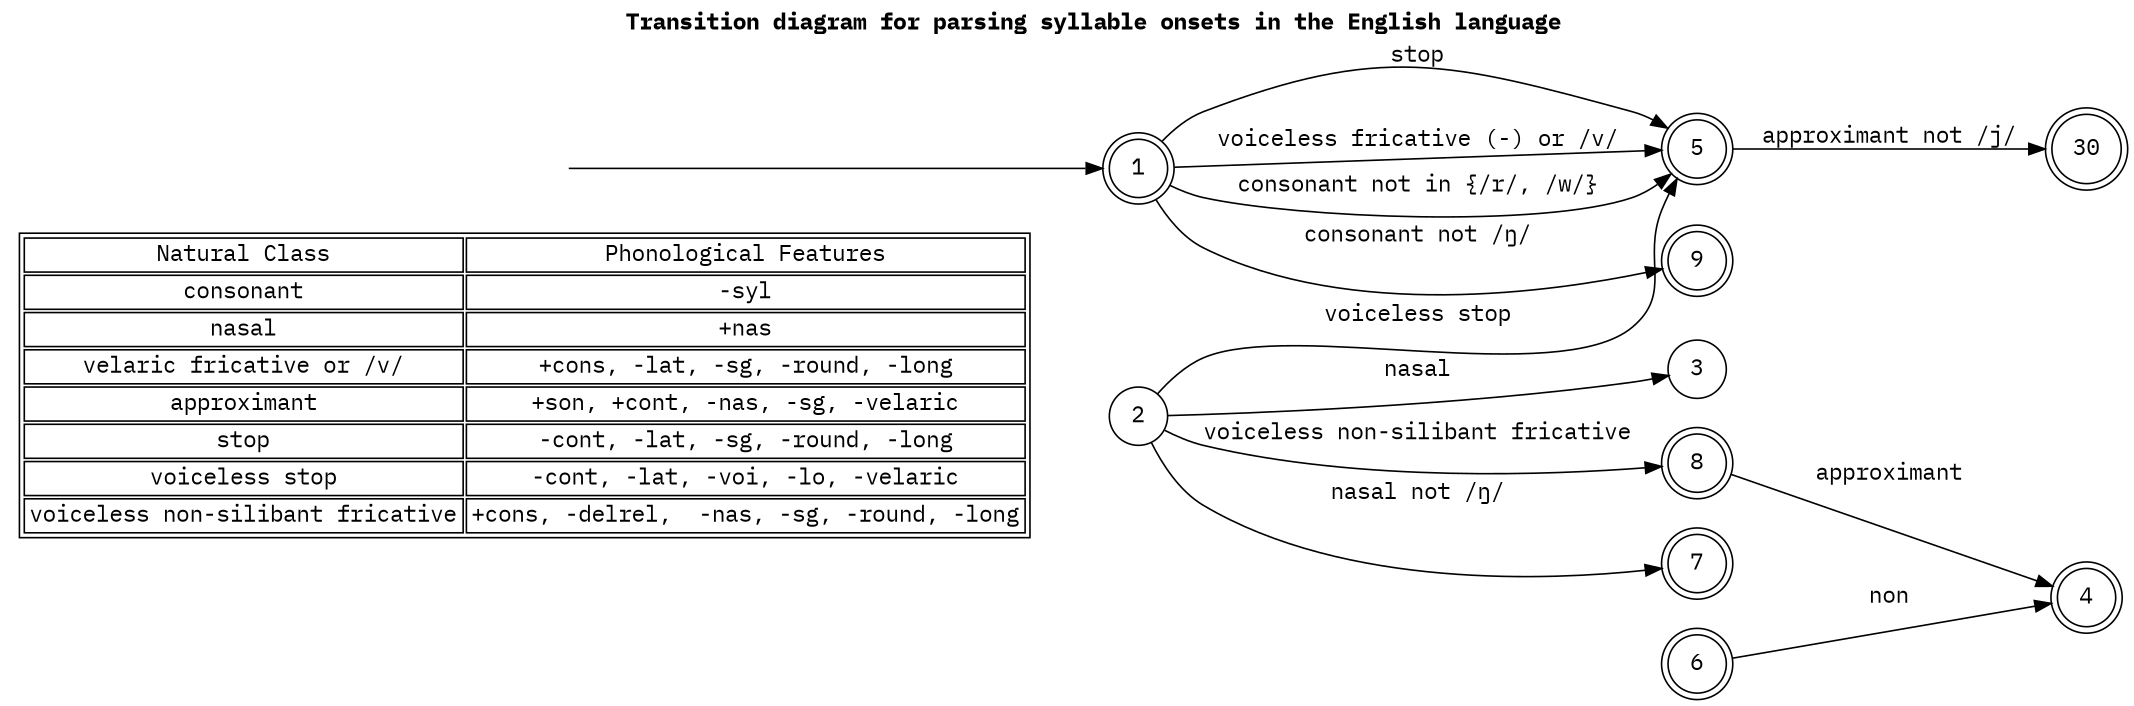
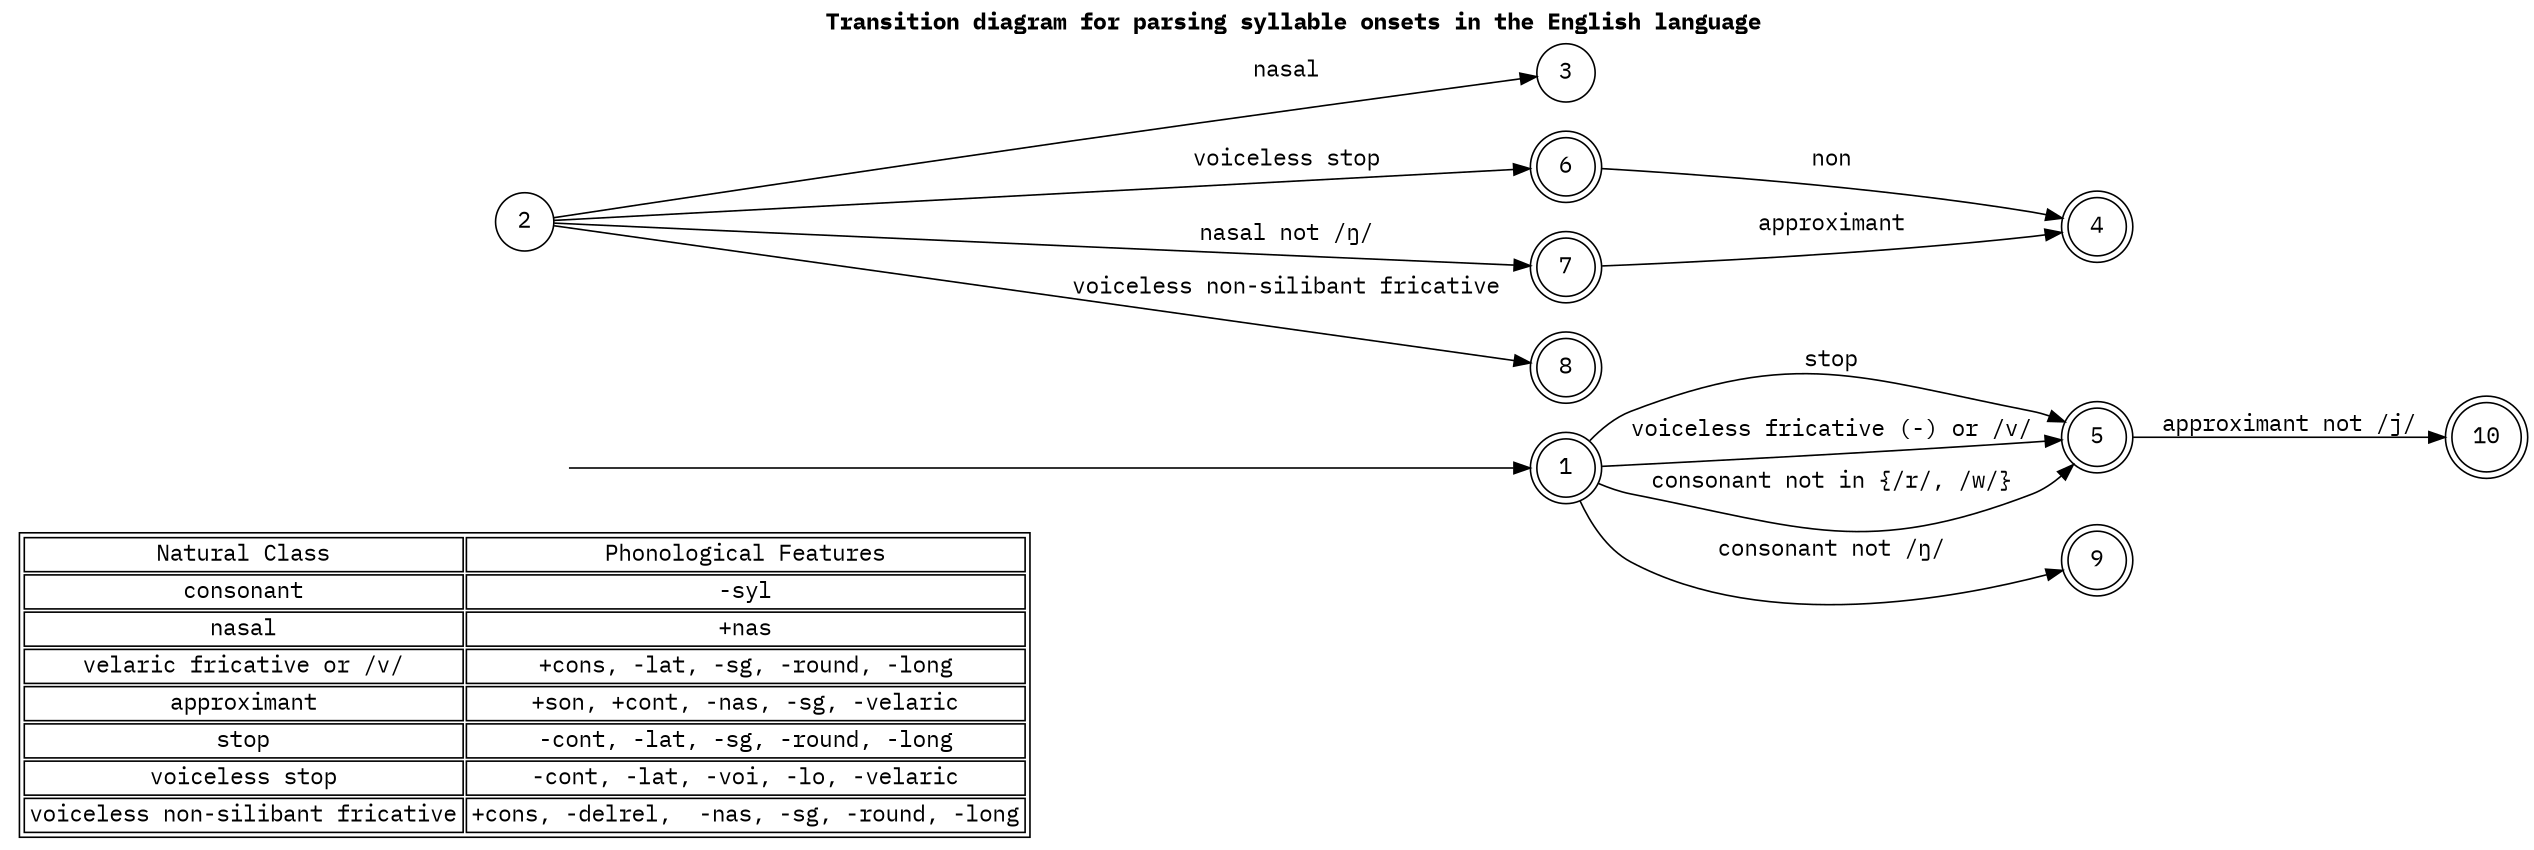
(2086, 149) -> (2486, 437)
(1462, 353) -> (1034, 195)
(1884, 528) -> (1824, 254)
